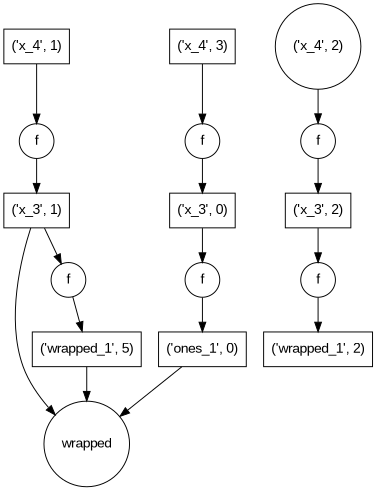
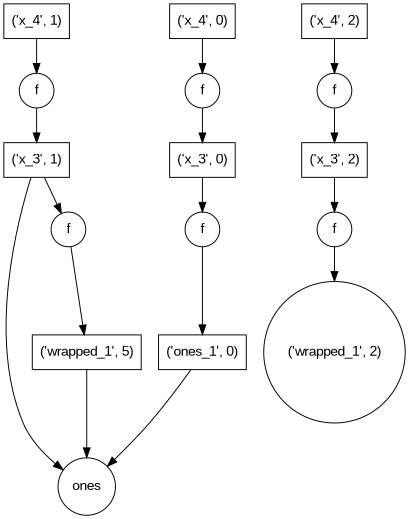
(202, 46) -> (202, 21)
(318, 46) -> (334, 21)
(318, 349) -> (334, 352)
(87, 444) -> (87, 487)
